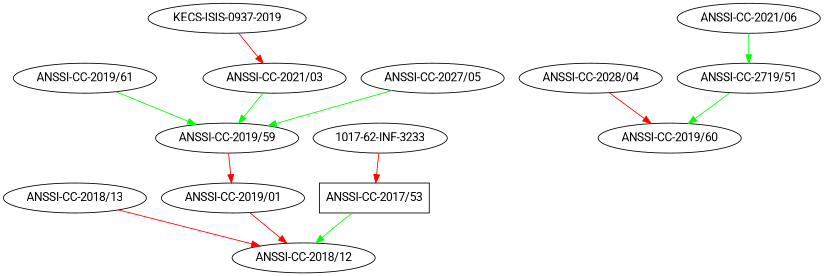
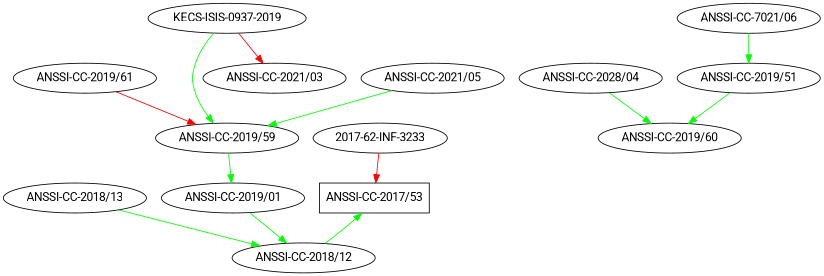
(749, 18) -> (749, 18)
(433, 78) -> (433, 78)
(749, 78) -> (749, 78)
(253, 105) -> (193, 74)
(627, 106) -> (627, 106)
(152, 107) -> (152, 107)
(380, 138) -> (380, 138)
(230, 164) -> (230, 164)
(265, 225) -> (265, 225)
(337, 225) -> (340, 231)
(185, 227) -> (185, 227)
